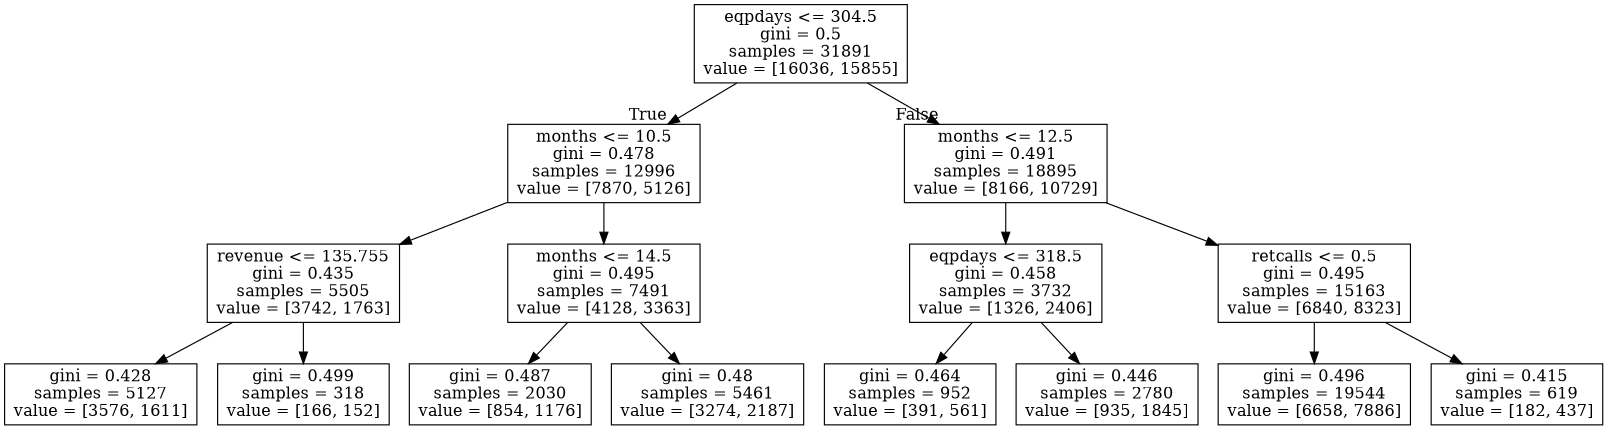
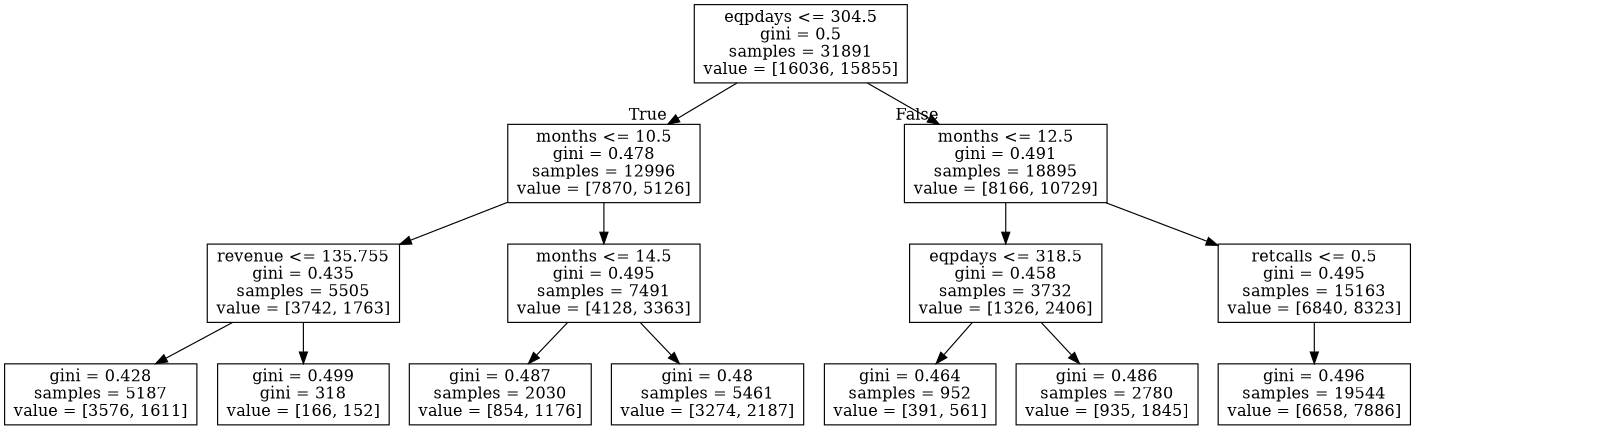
(101, 394) -> (101, 394)
(303, 394) -> (303, 394)
(1107, 394) -> (1107, 394)
(1517, 394) -> none
